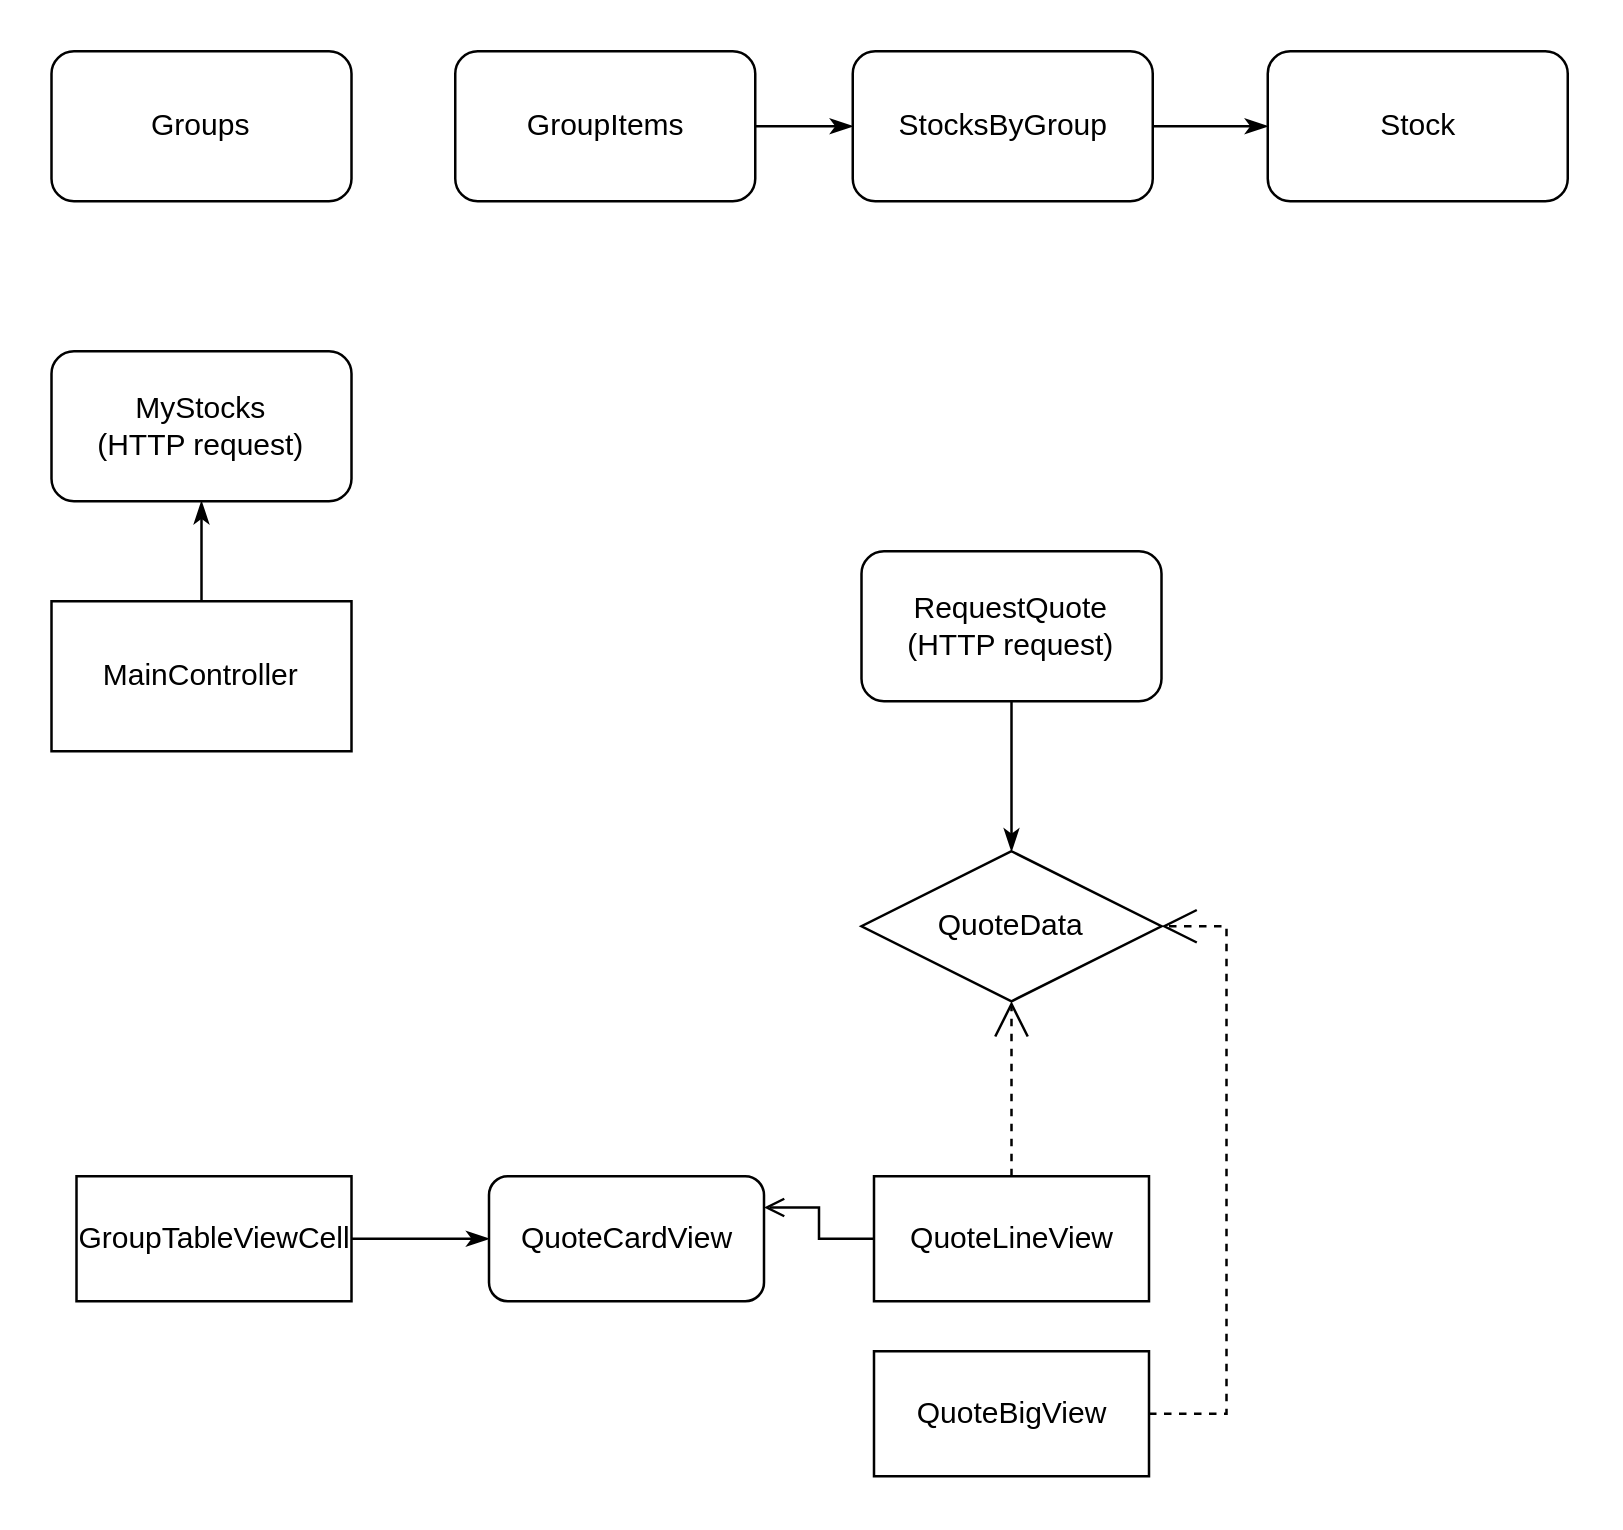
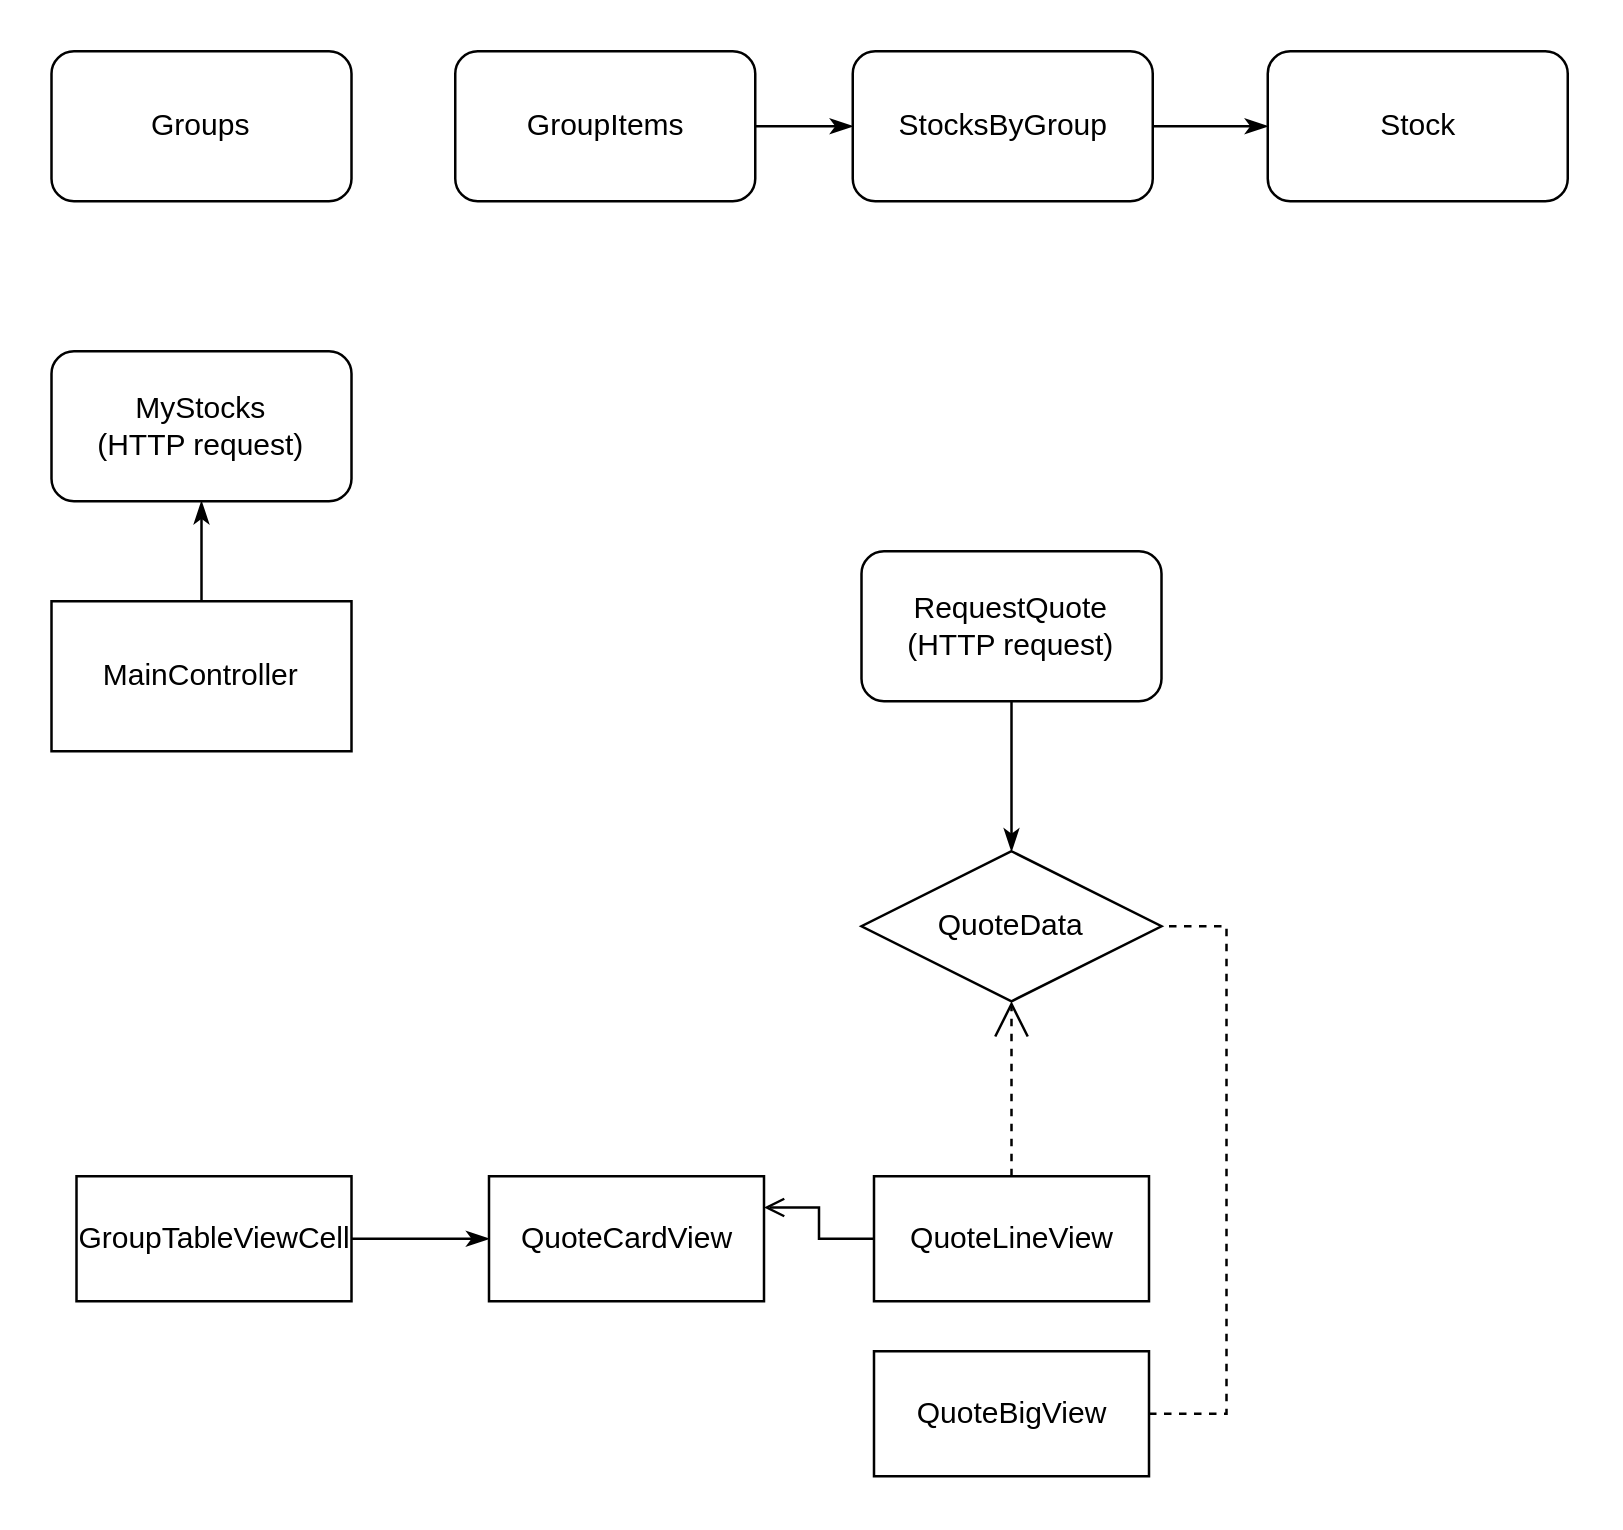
(1170, 926) -> (1167, 926)
(626, 1239) -> (626, 1239)
